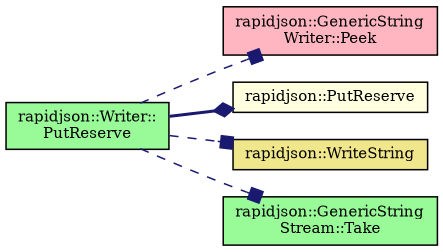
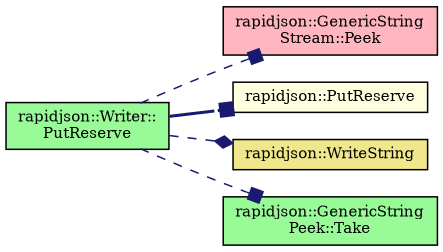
(330, 31) -> (330, 31)
(192, 114) -> (192, 114)
(192, 138) -> (192, 138)
(330, 221) -> (330, 221)
